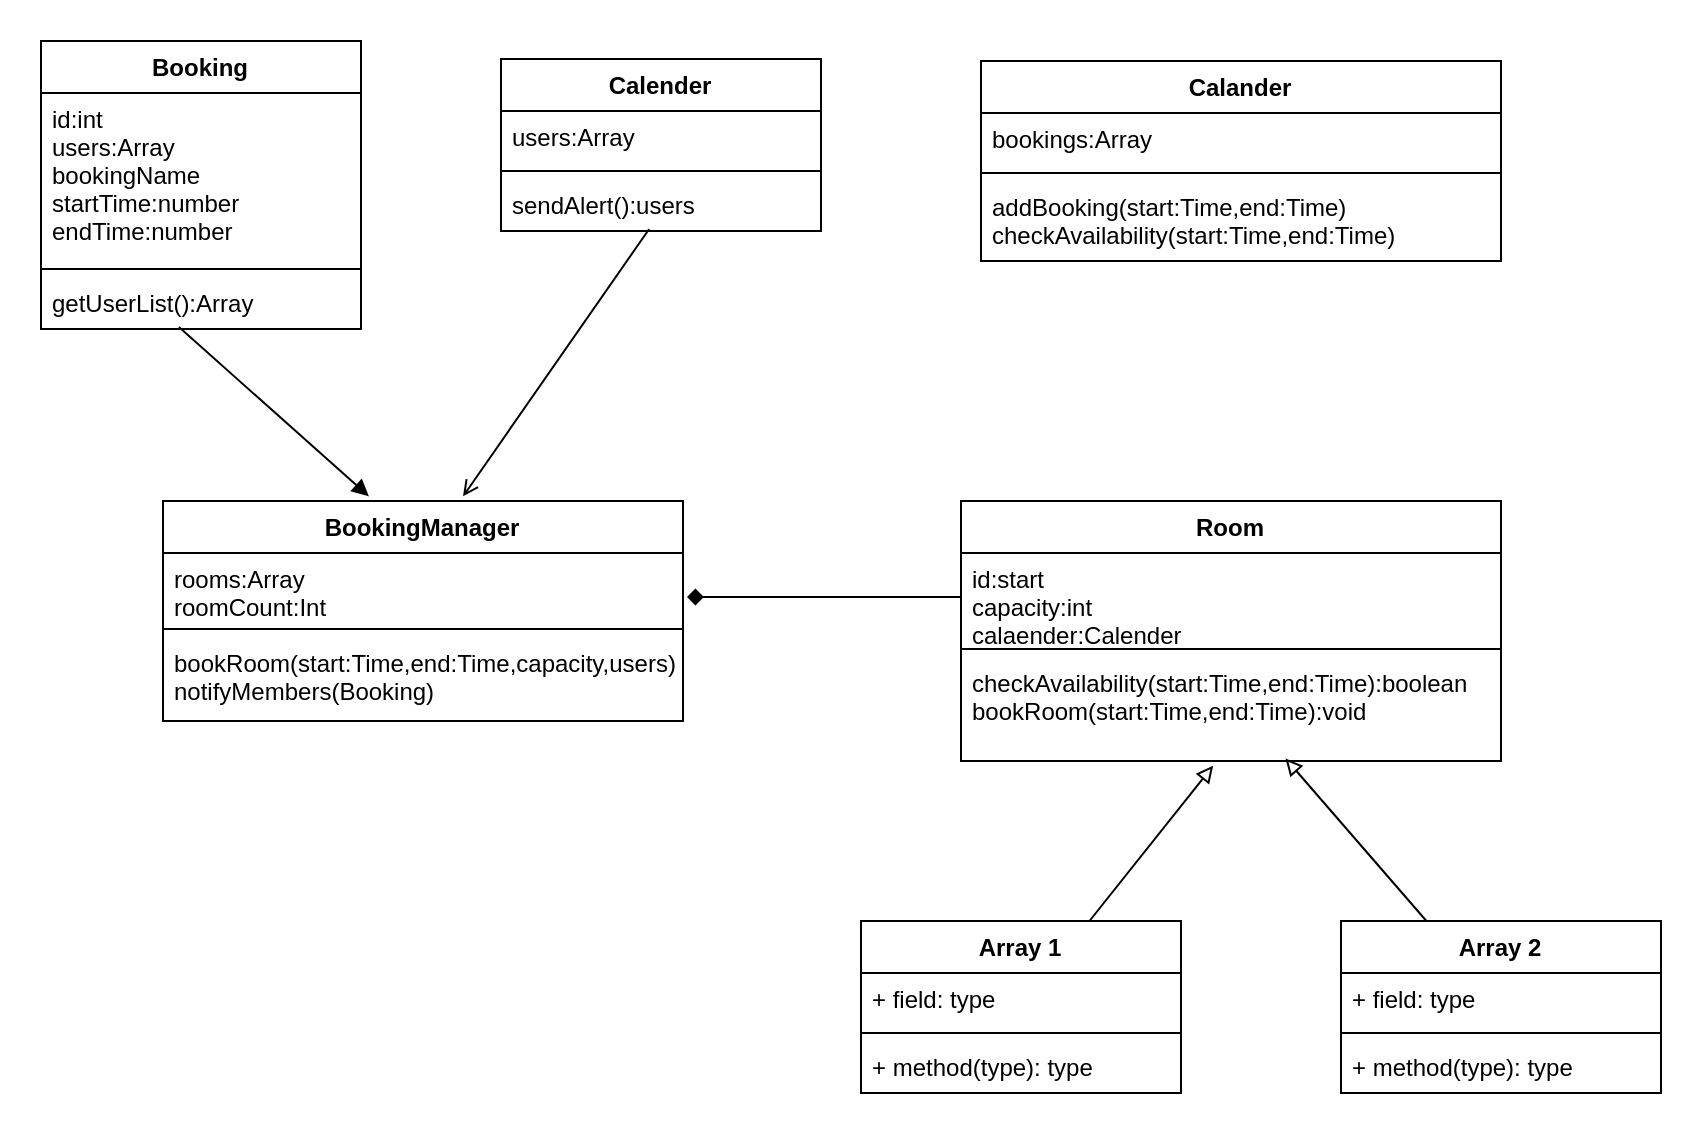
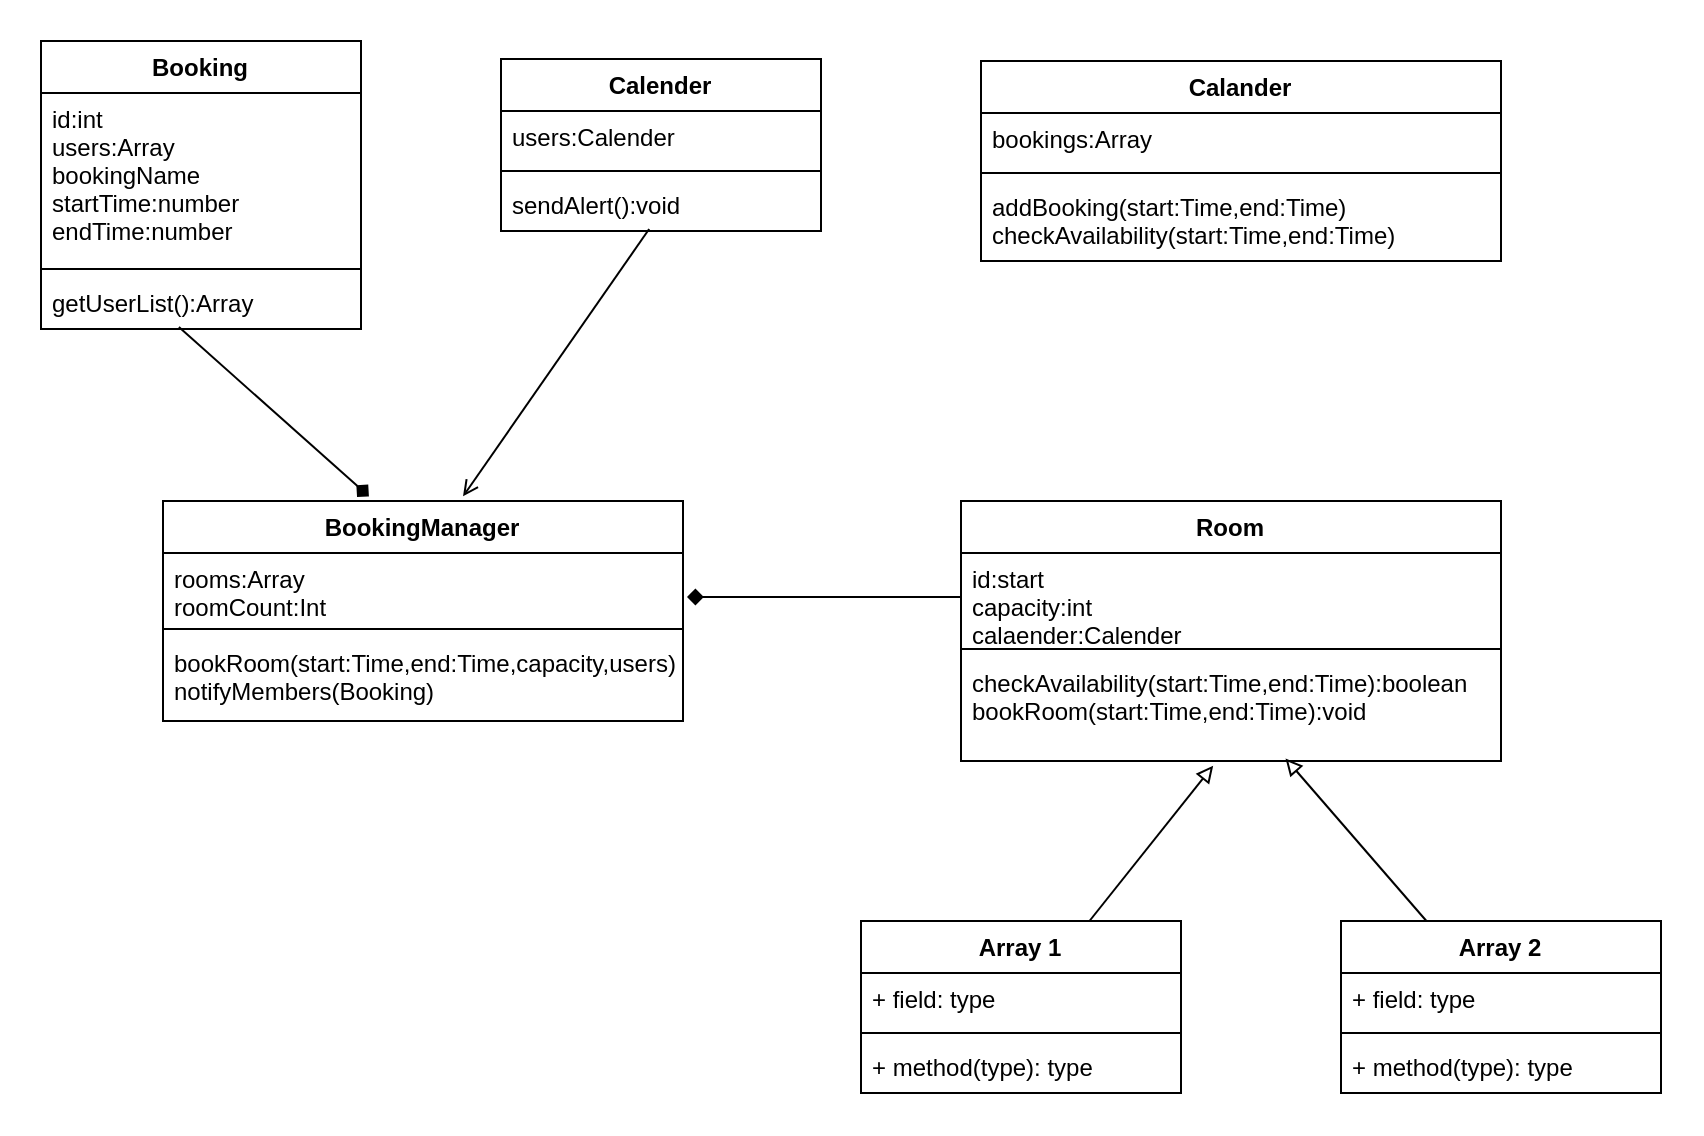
(583, 138) -> (600, 138)
(620, 206) -> (610, 206)
(355, 484) -> (356, 485)
